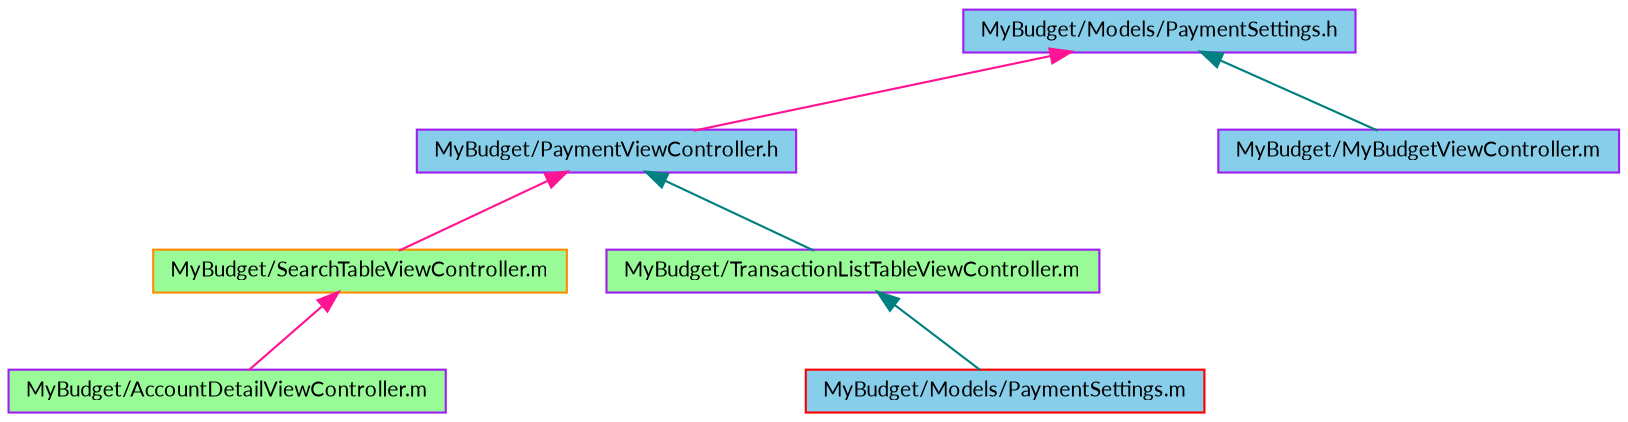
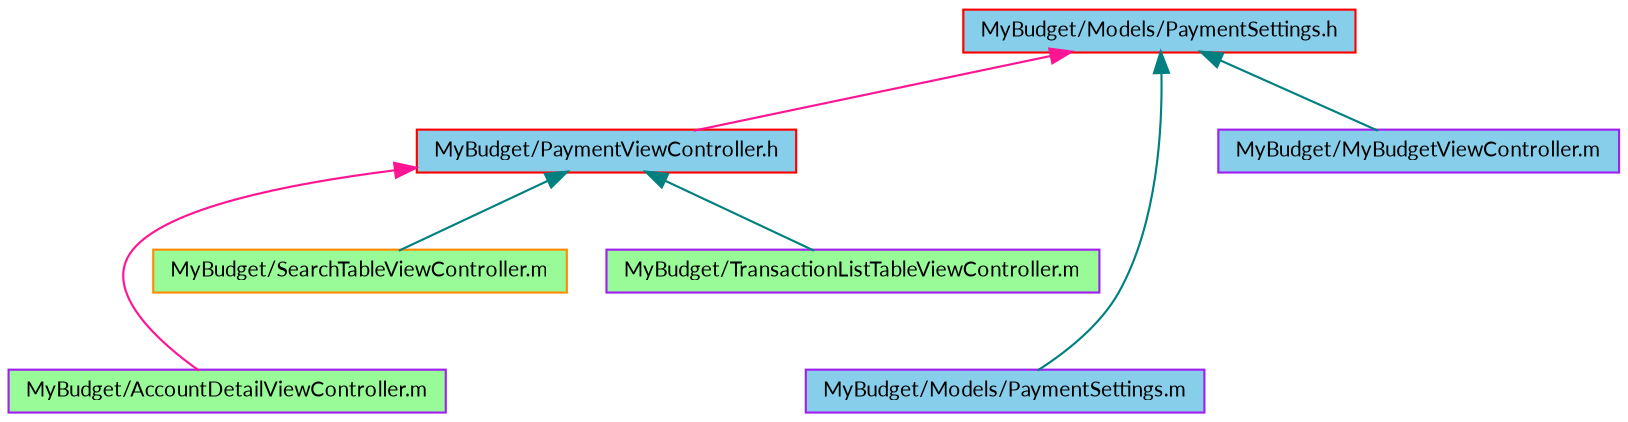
(1159, 31) -> (1159, 31)
(606, 151) -> (606, 151)
(473, 216) -> (473, 216)
(285, 338) -> (185, 217)
(938, 338) -> (1140, 241)
(1005, 391) -> (1005, 391)
